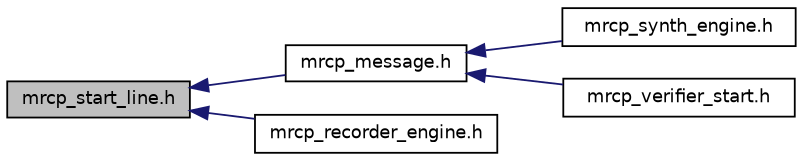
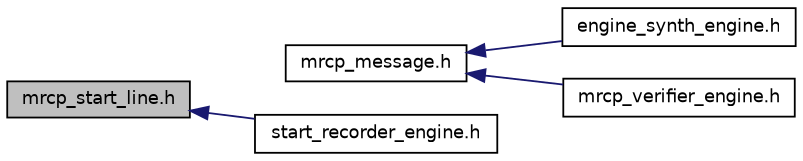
(679, 27) -> (679, 27)
(247, 80) -> none
(679, 98) -> (679, 98)
(376, 134) -> (376, 134)
